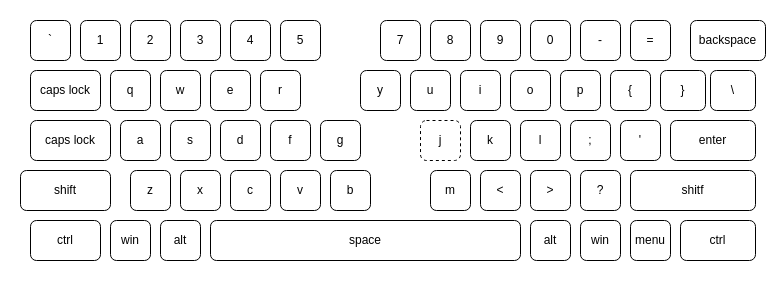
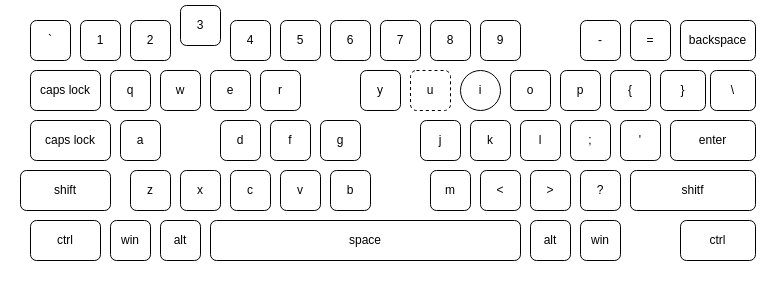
(201, 41) -> (201, 26)
none -> (351, 41)
(551, 41) -> none
(728, 41) -> (718, 41)
(431, 91) -> (431, 91)
(481, 91) -> (481, 91)
(191, 141) -> none
(441, 141) -> (441, 141)
(651, 241) -> none
